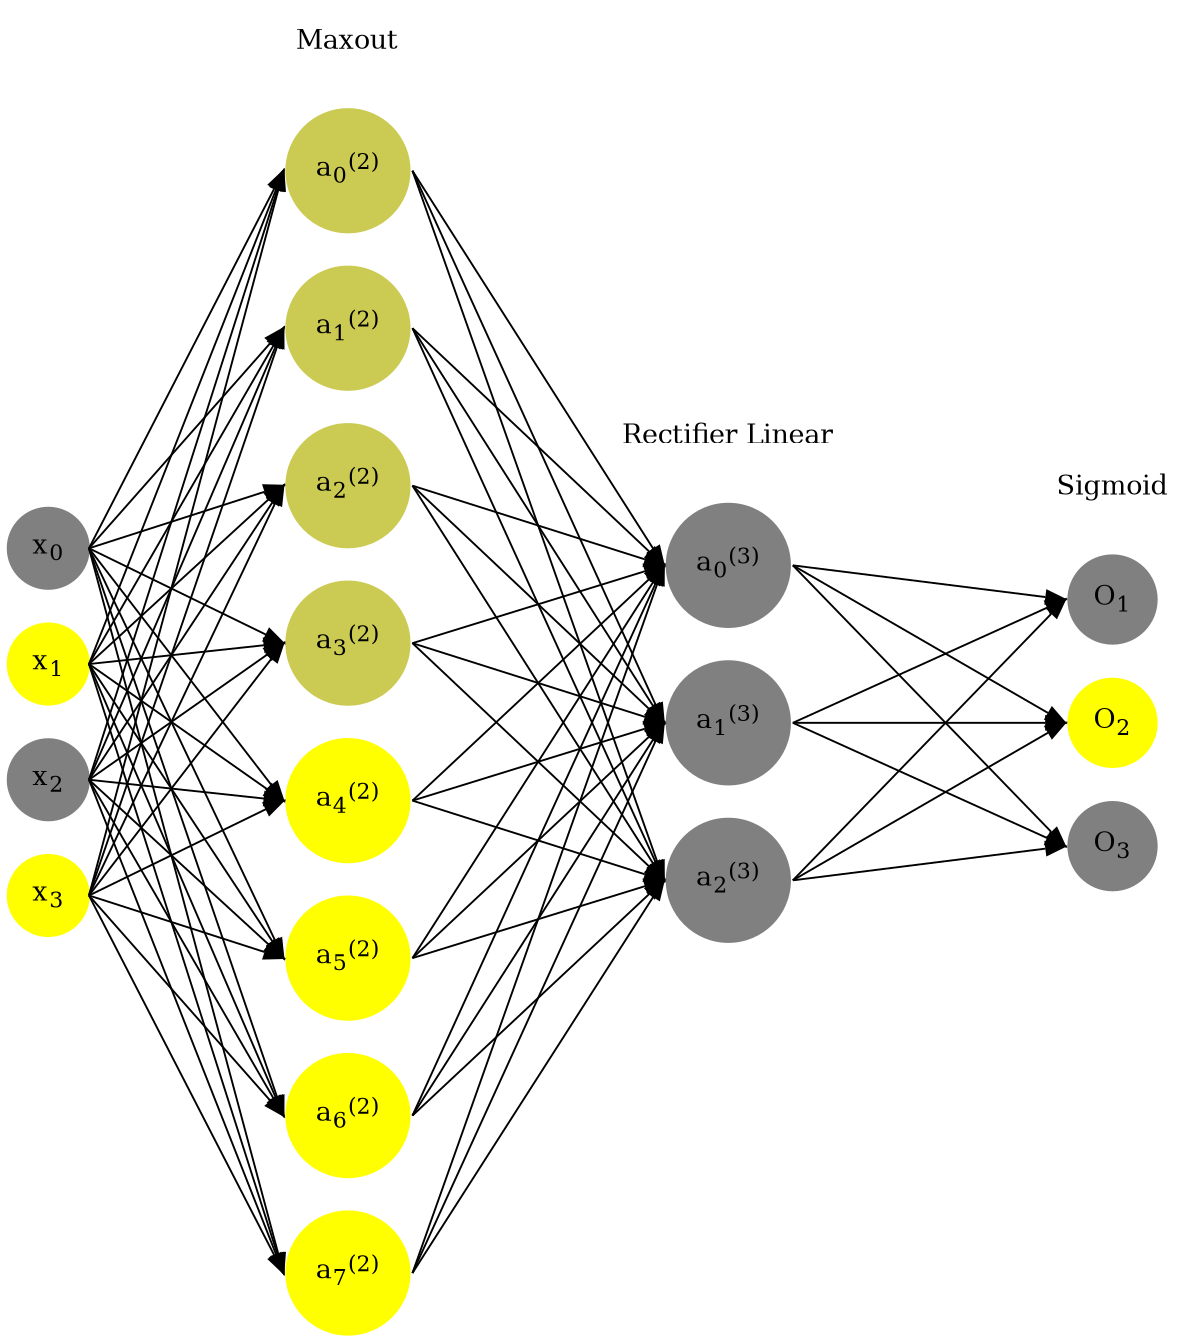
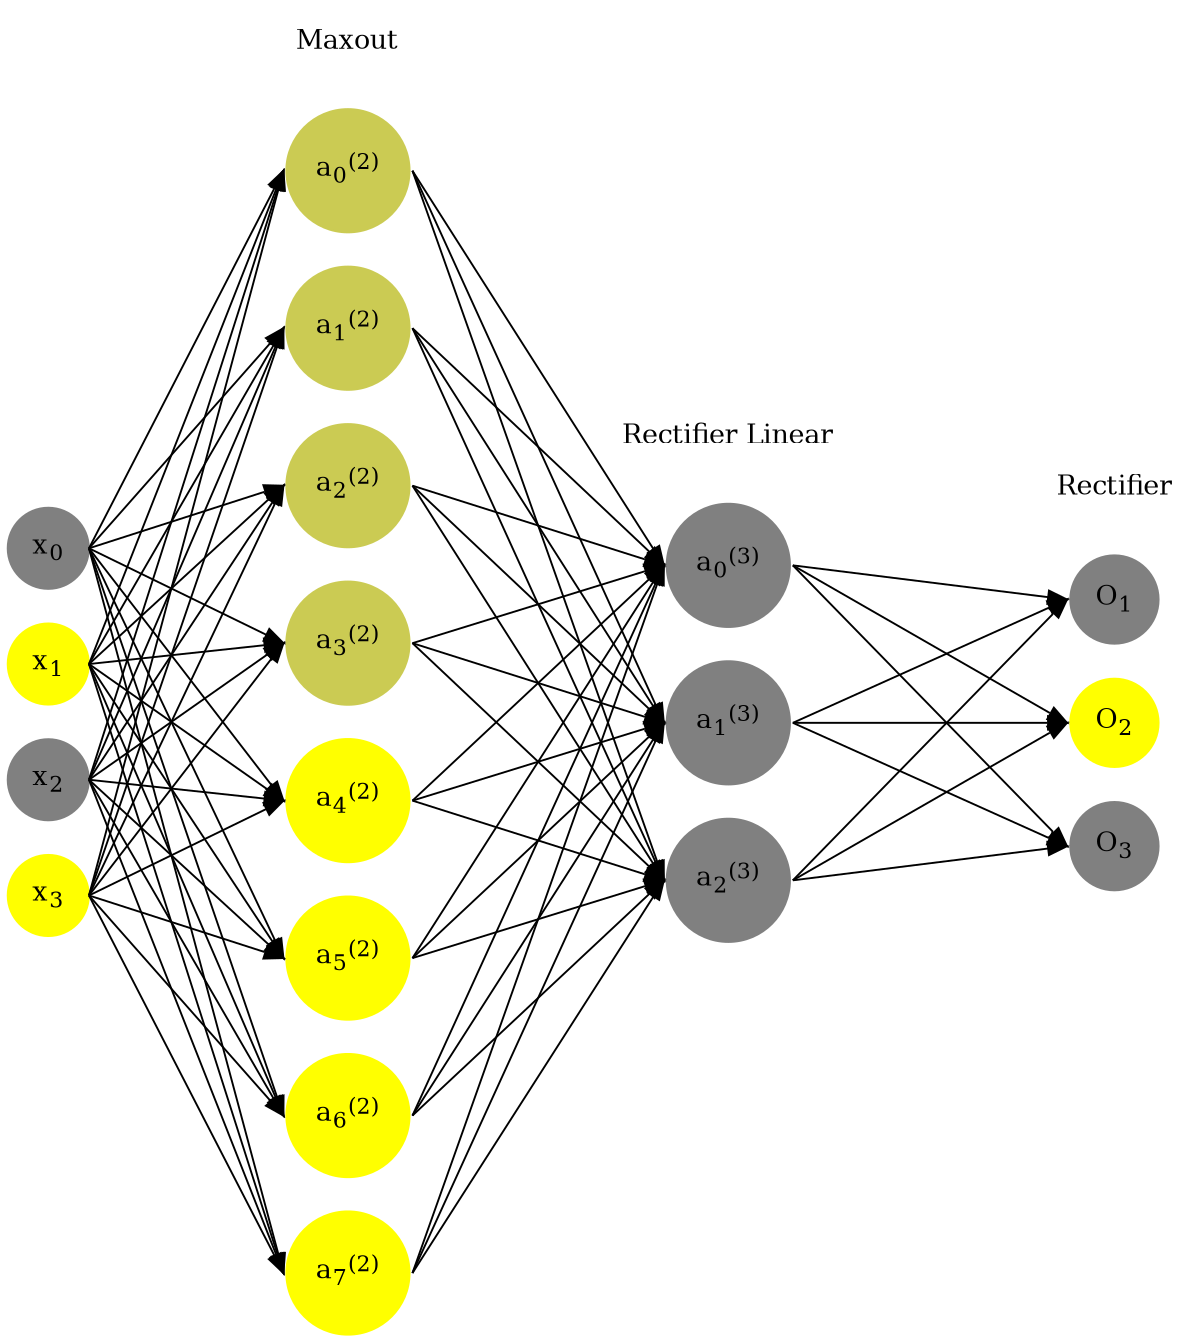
(1113, 488) -> (1114, 488)
